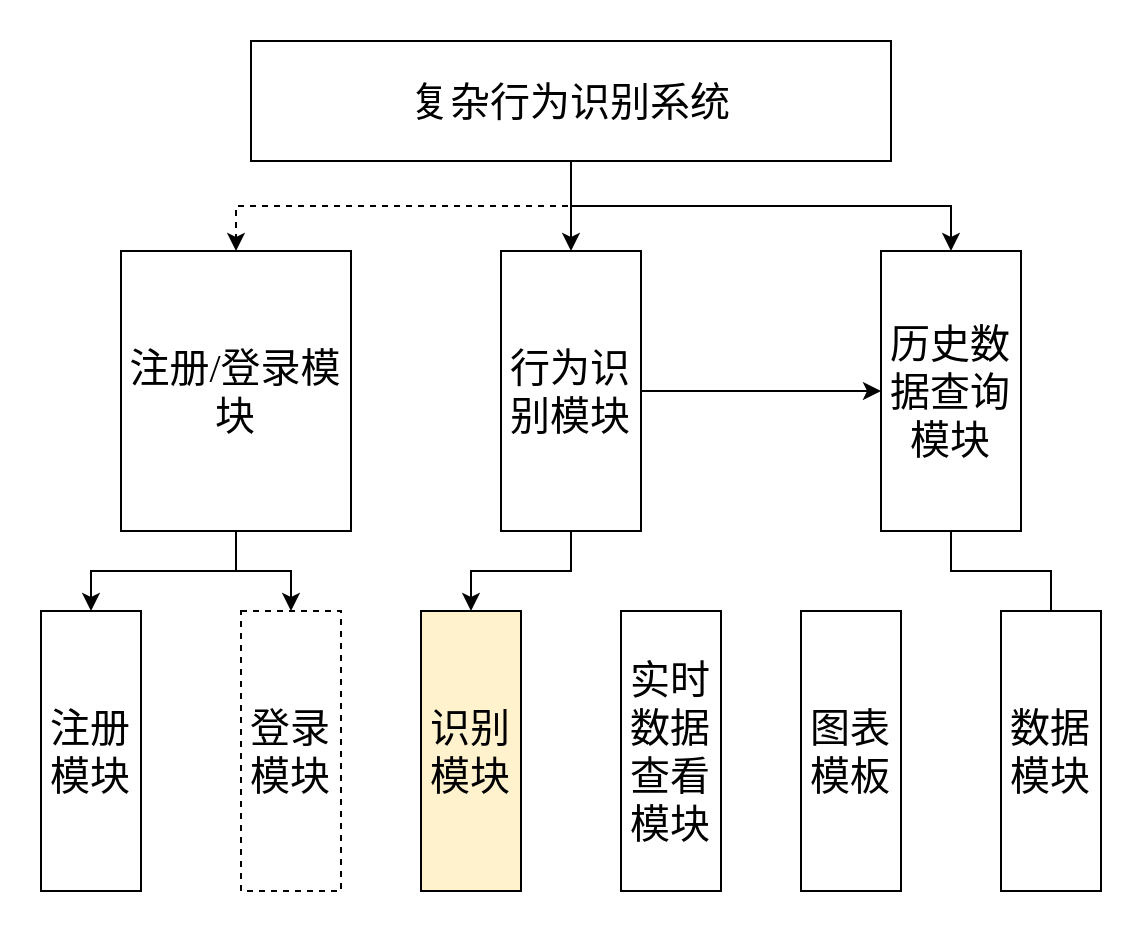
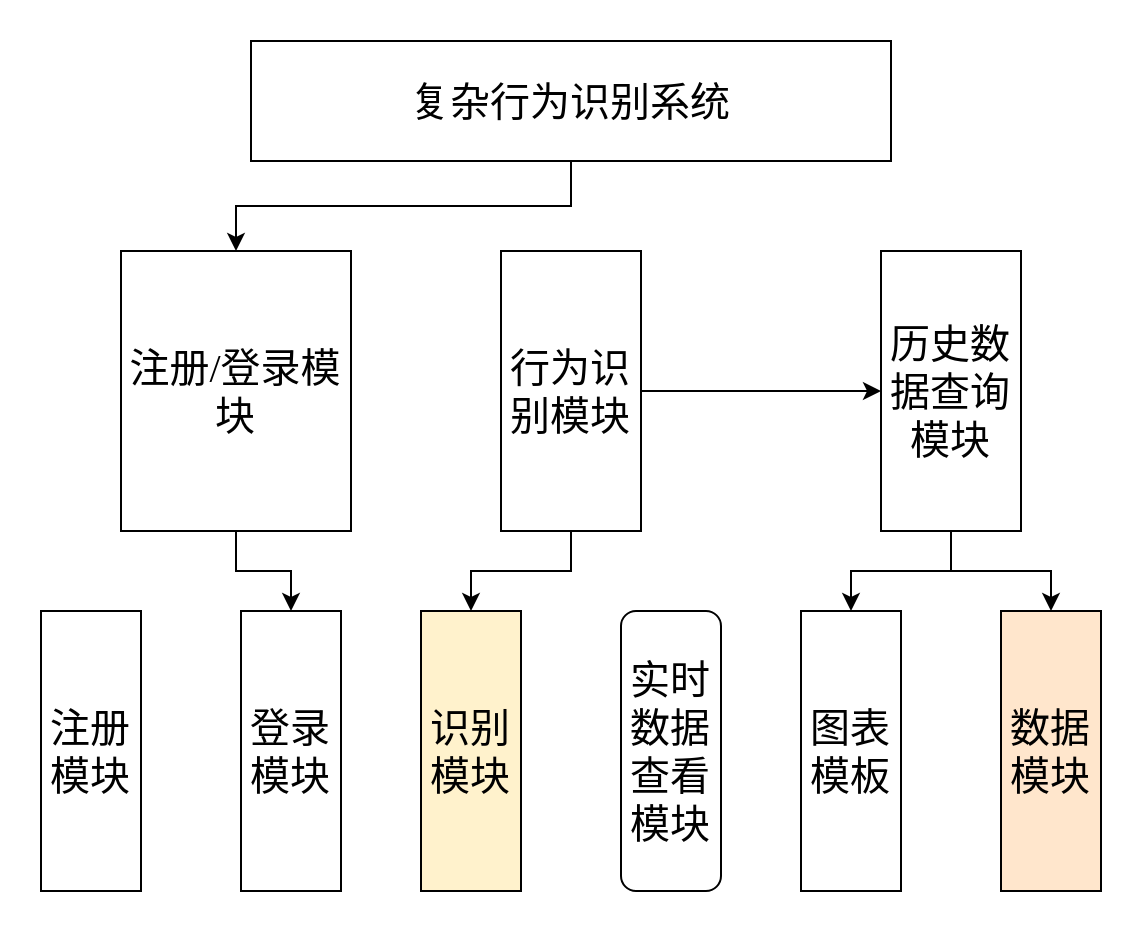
(388, 206) -> (388, 206)
(779, 206) -> none
(571, 224) -> none
(149, 571) -> none
none -> (886, 571)
(1051, 601) -> (1051, 596)
(291, 751) -> (291, 751)
(671, 751) -> (671, 751)
(1051, 751) -> (1051, 751)
